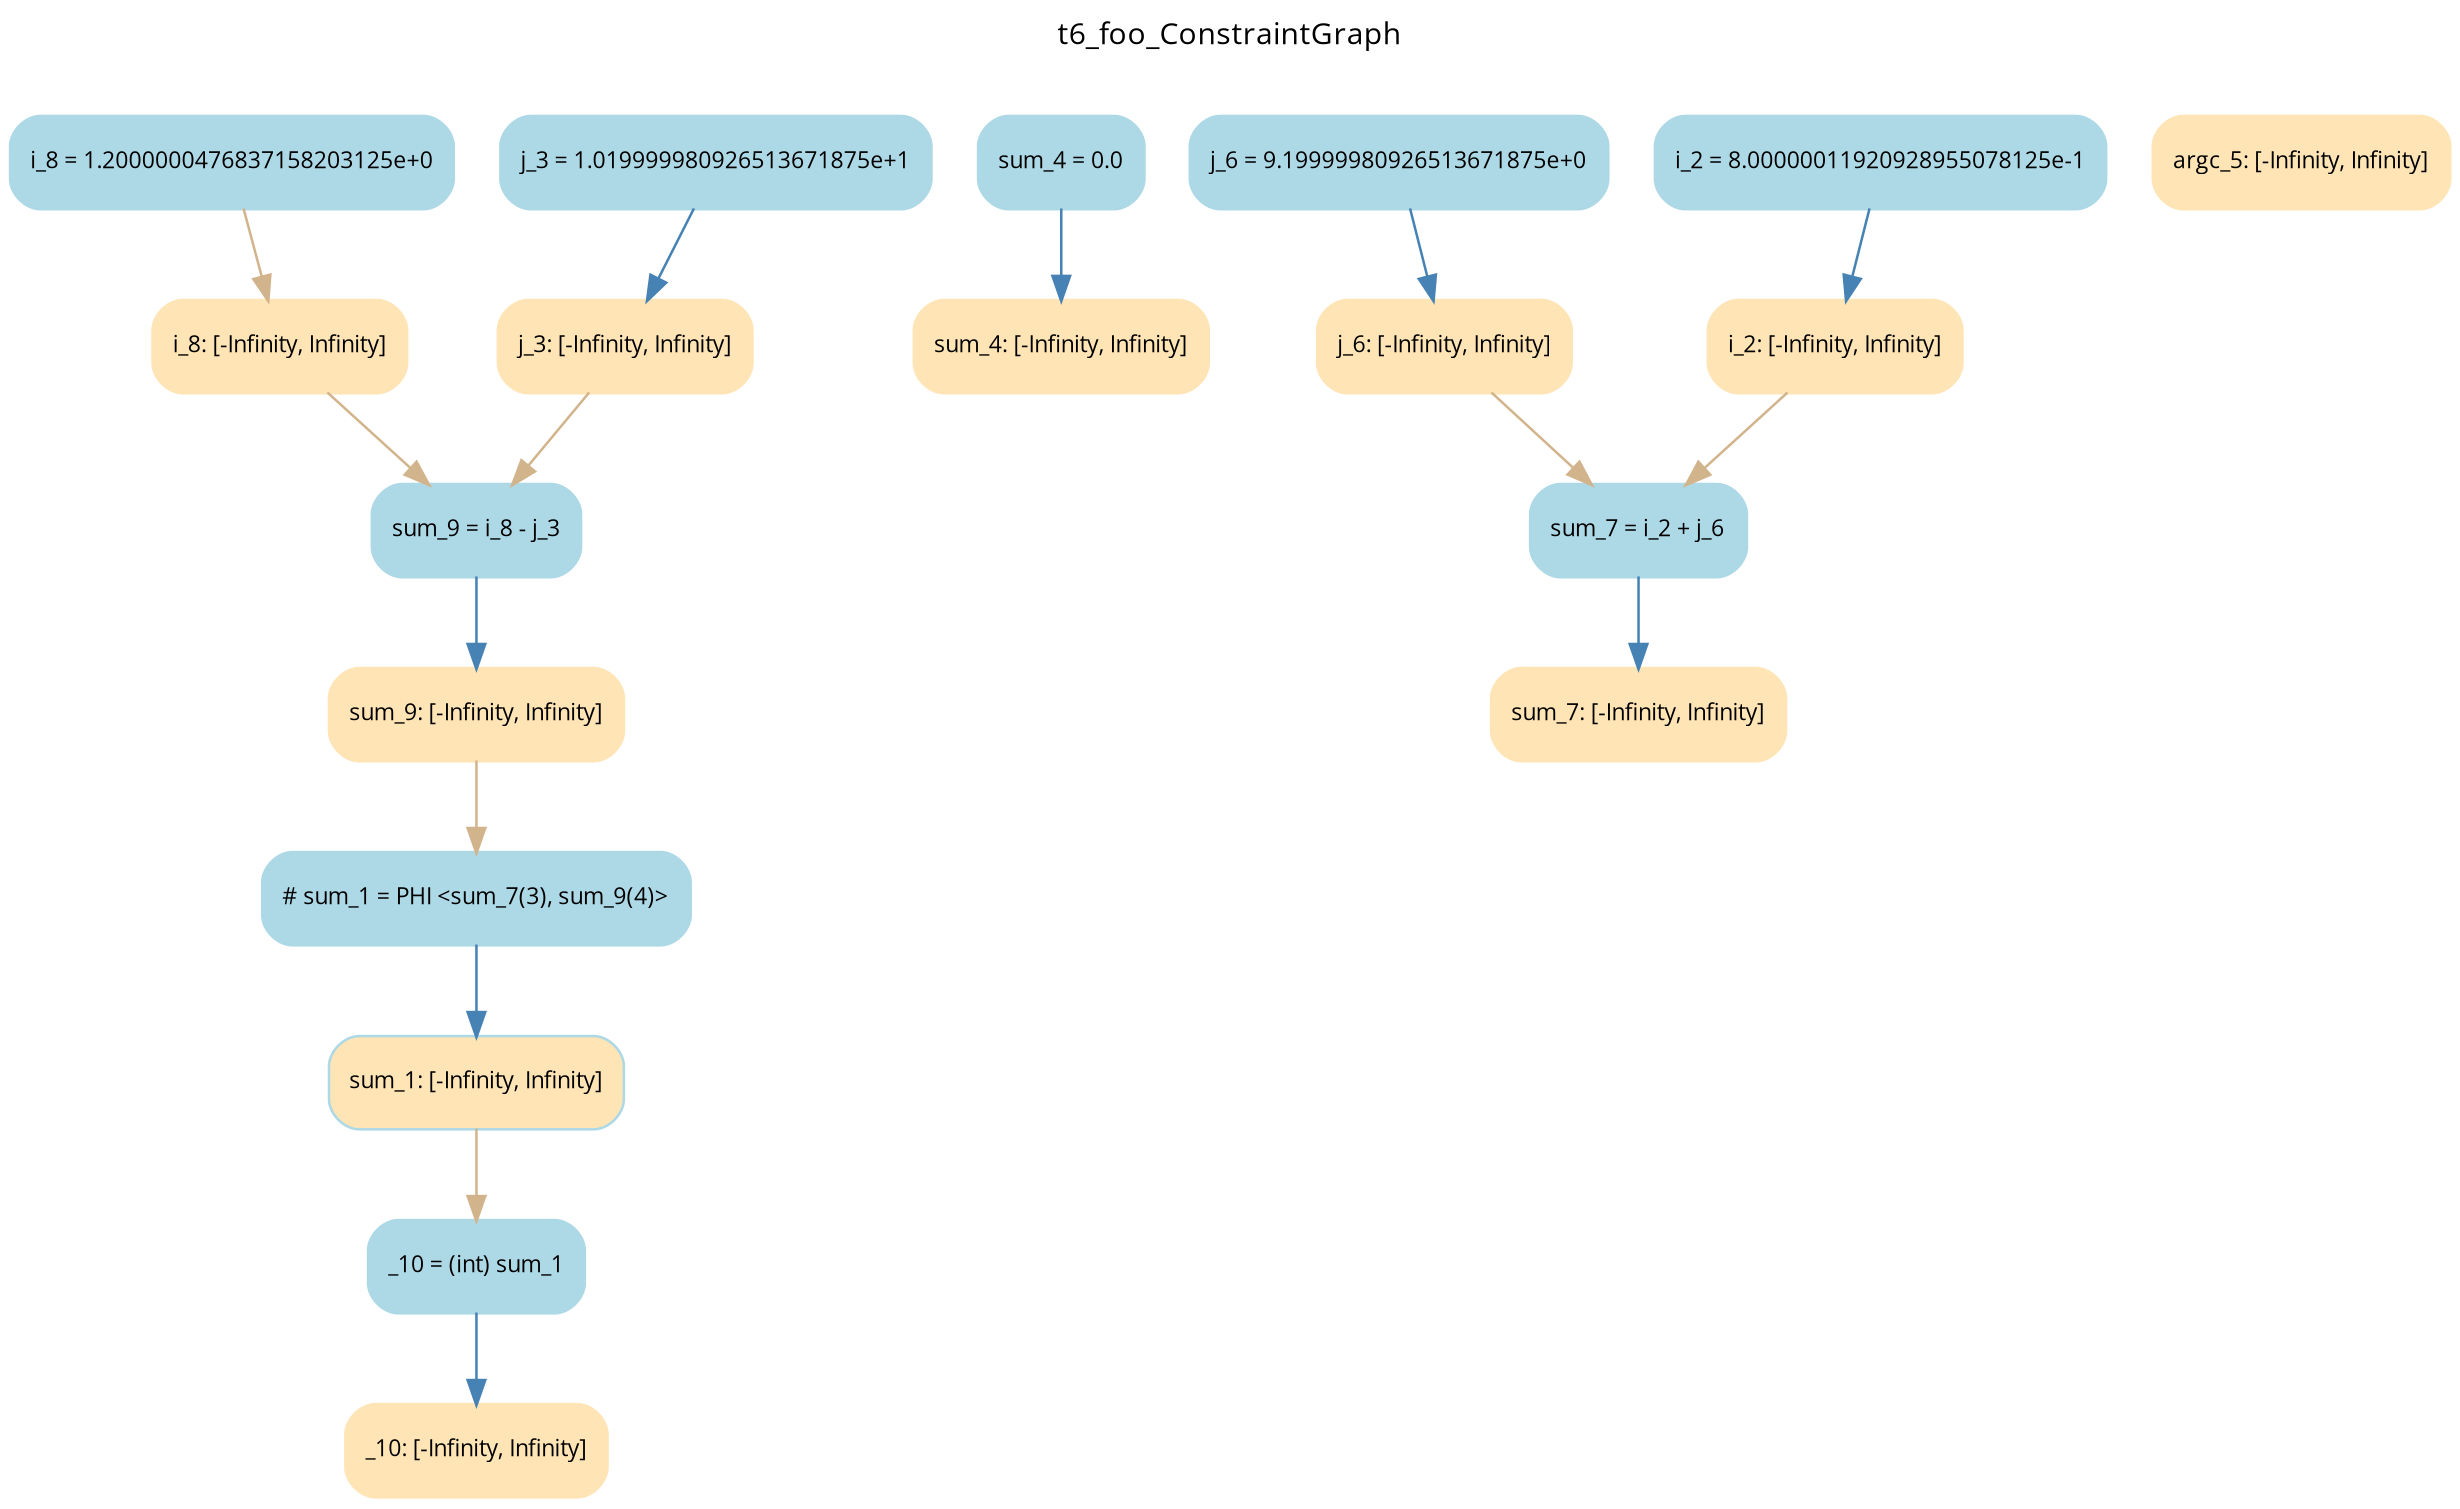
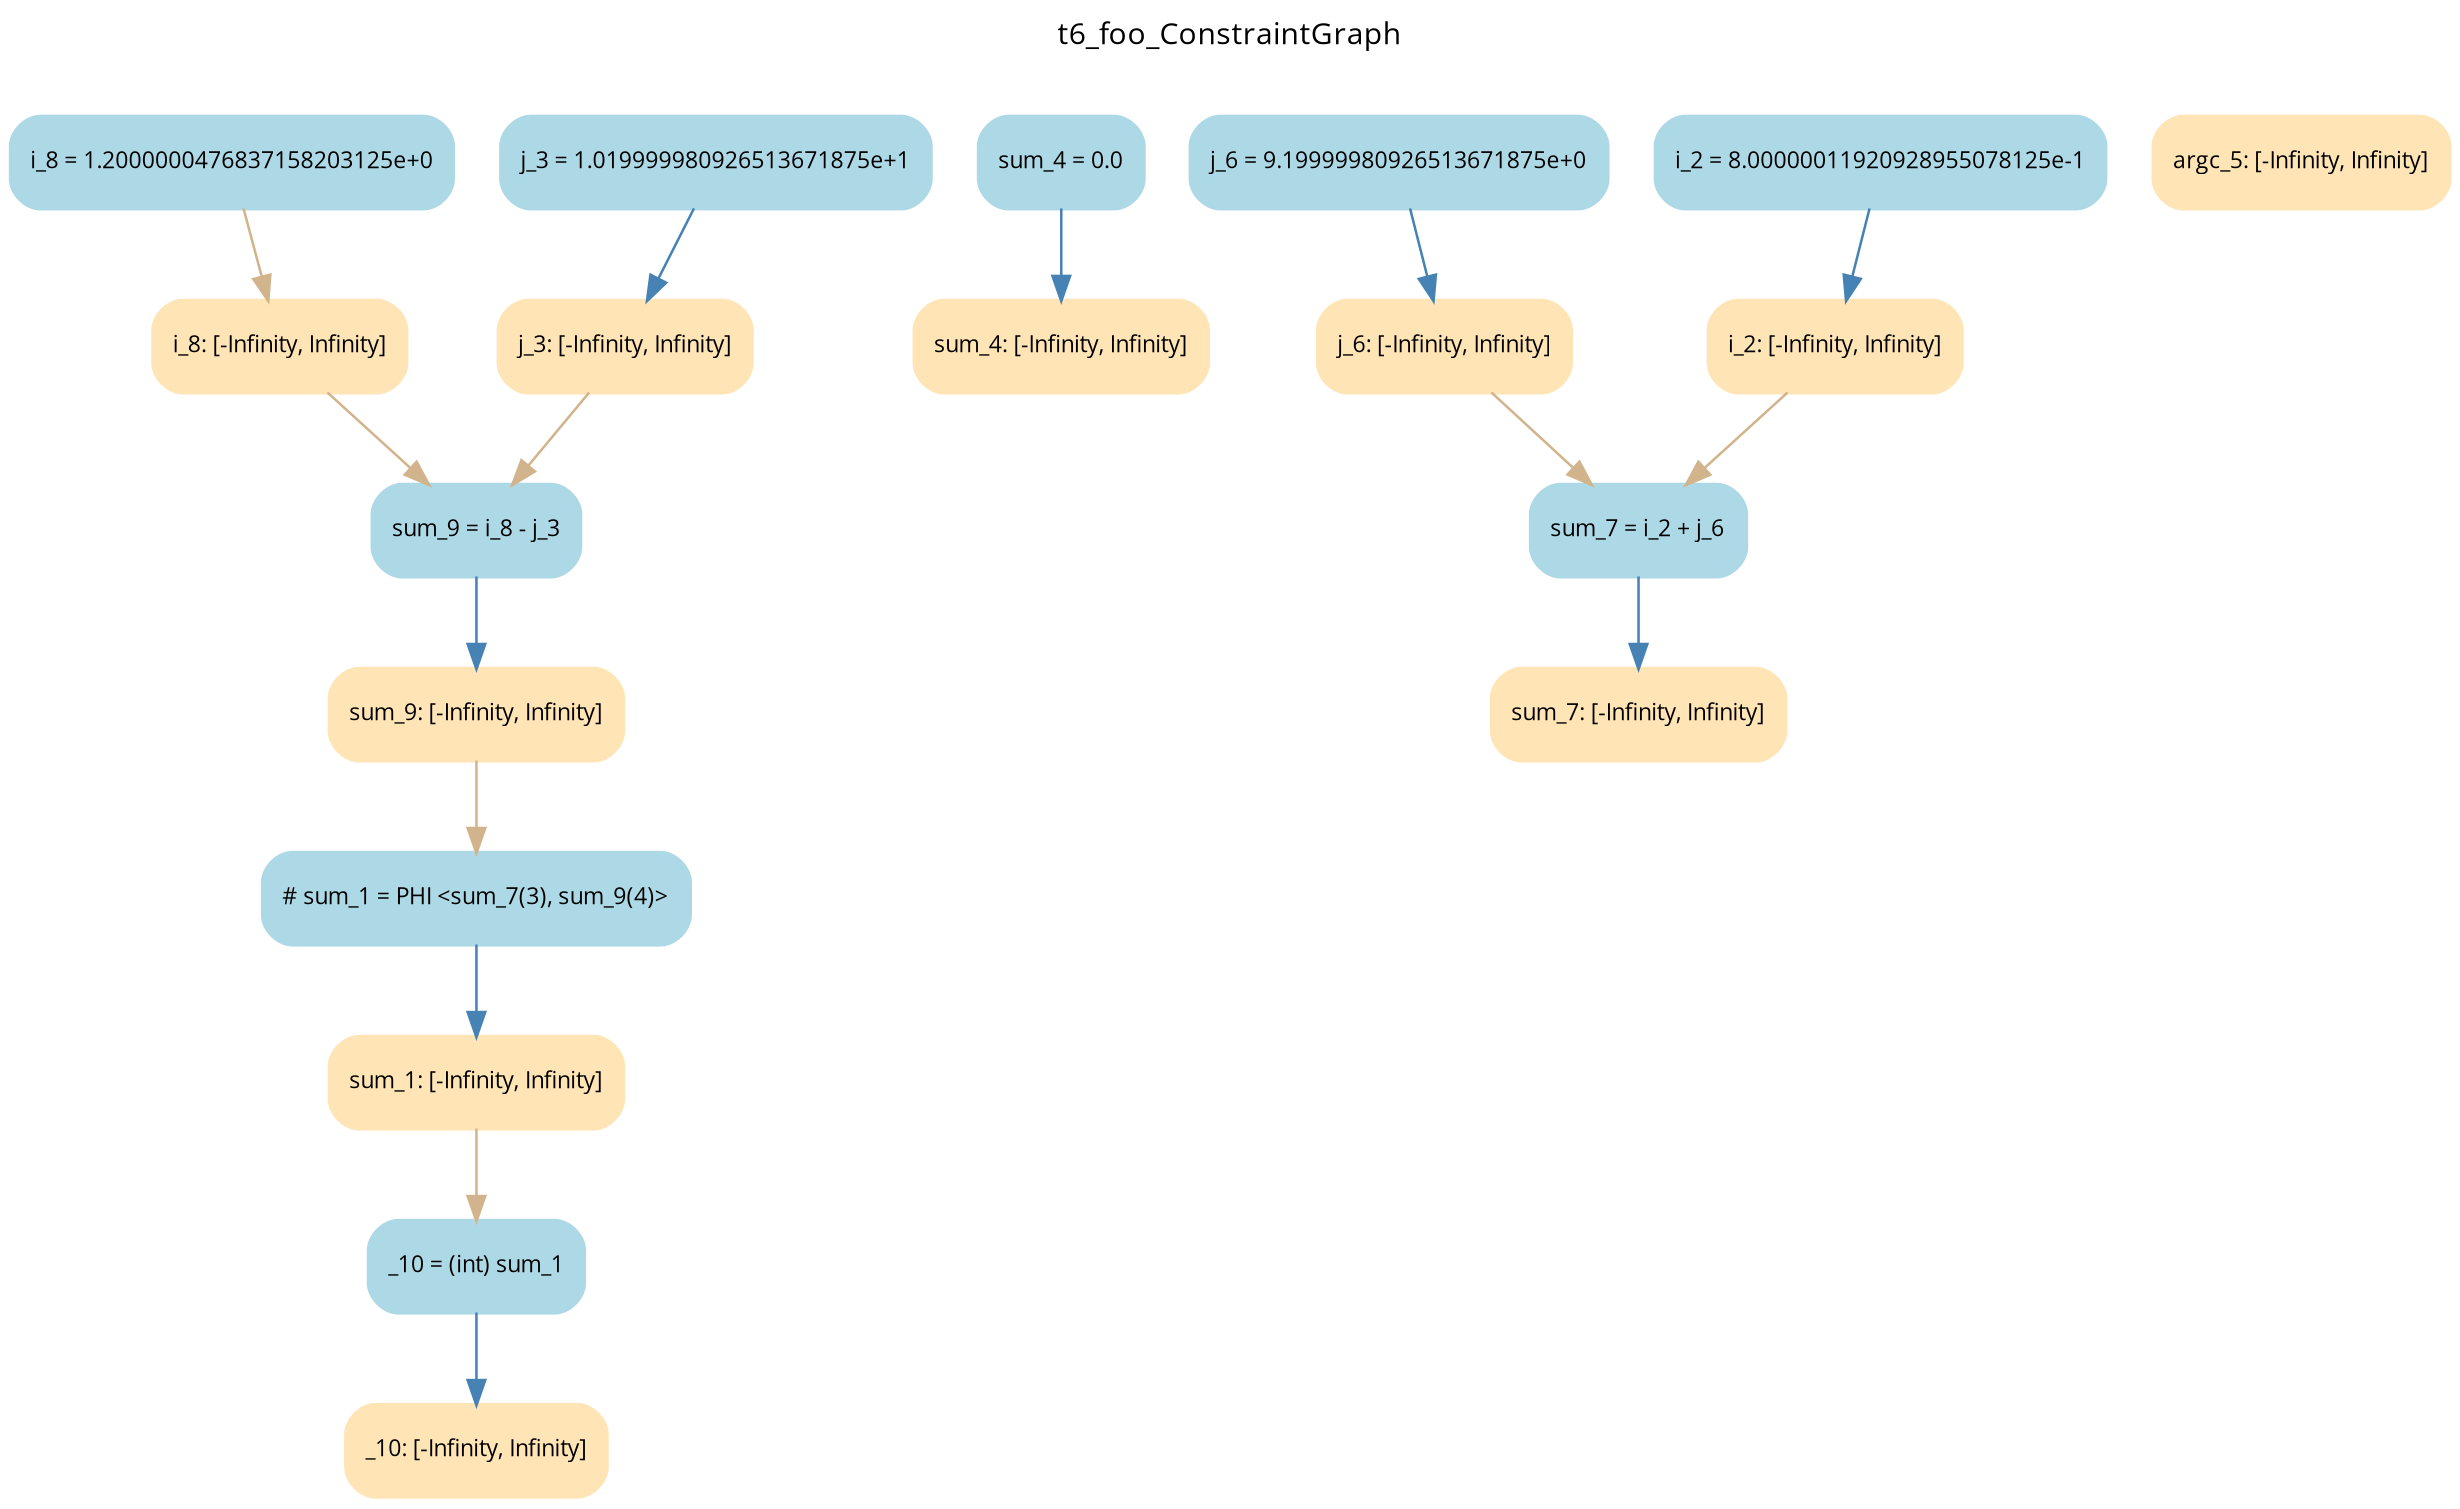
(476, 1083) -> (476, 1083)
